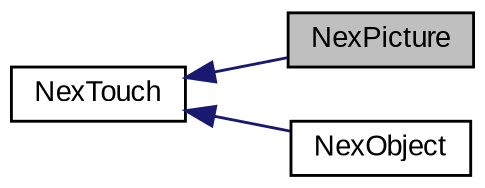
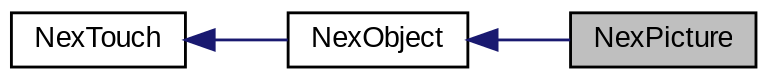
(251, 65) -> (534, 40)
